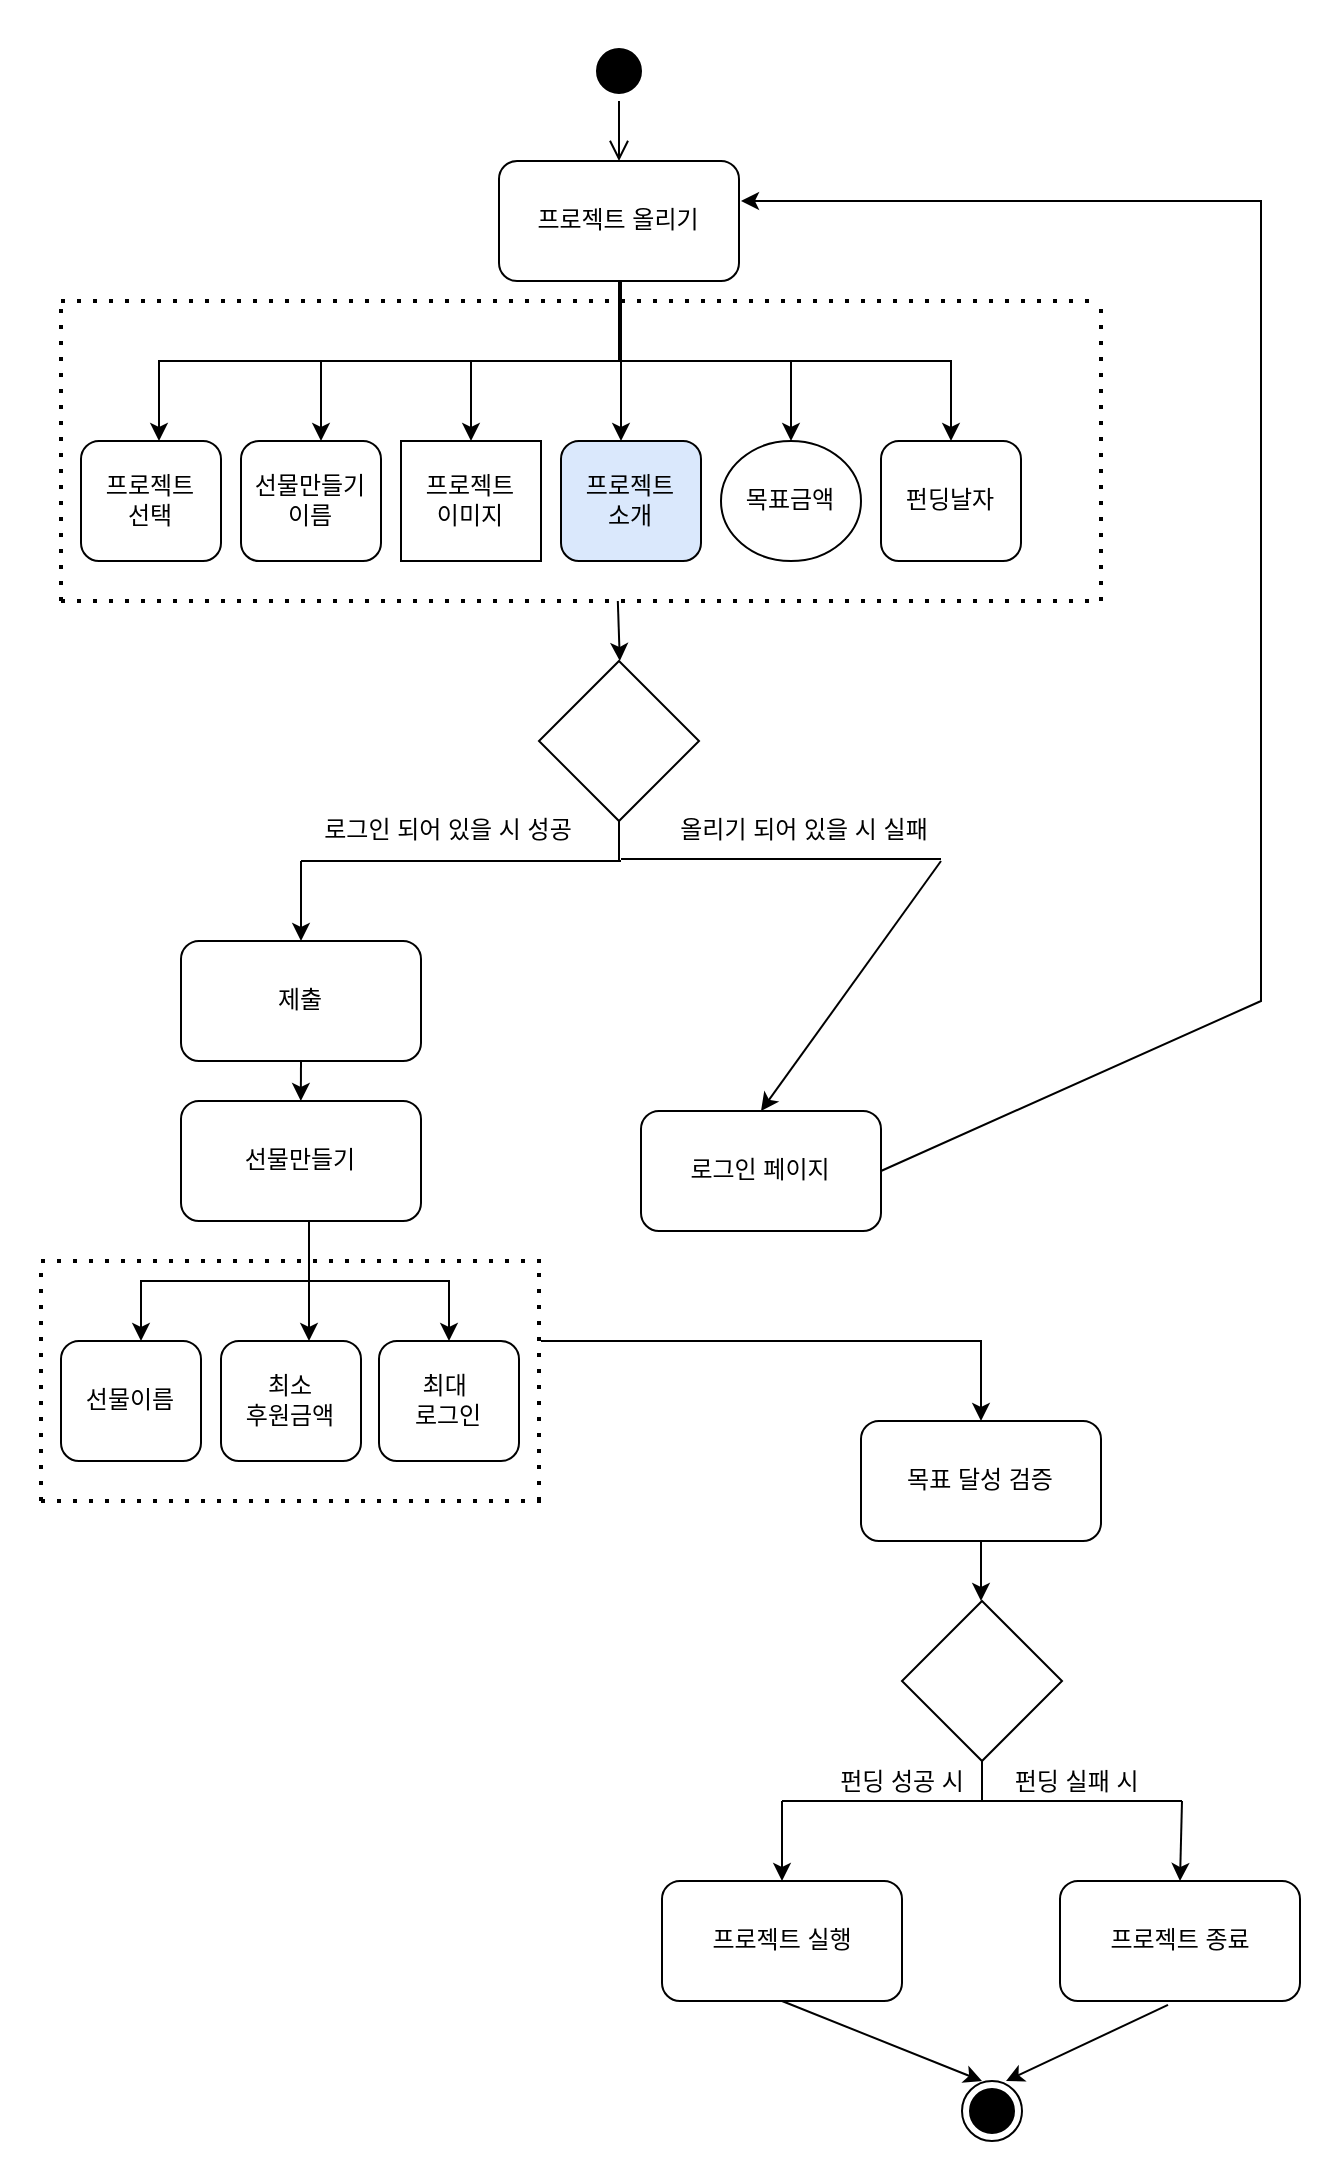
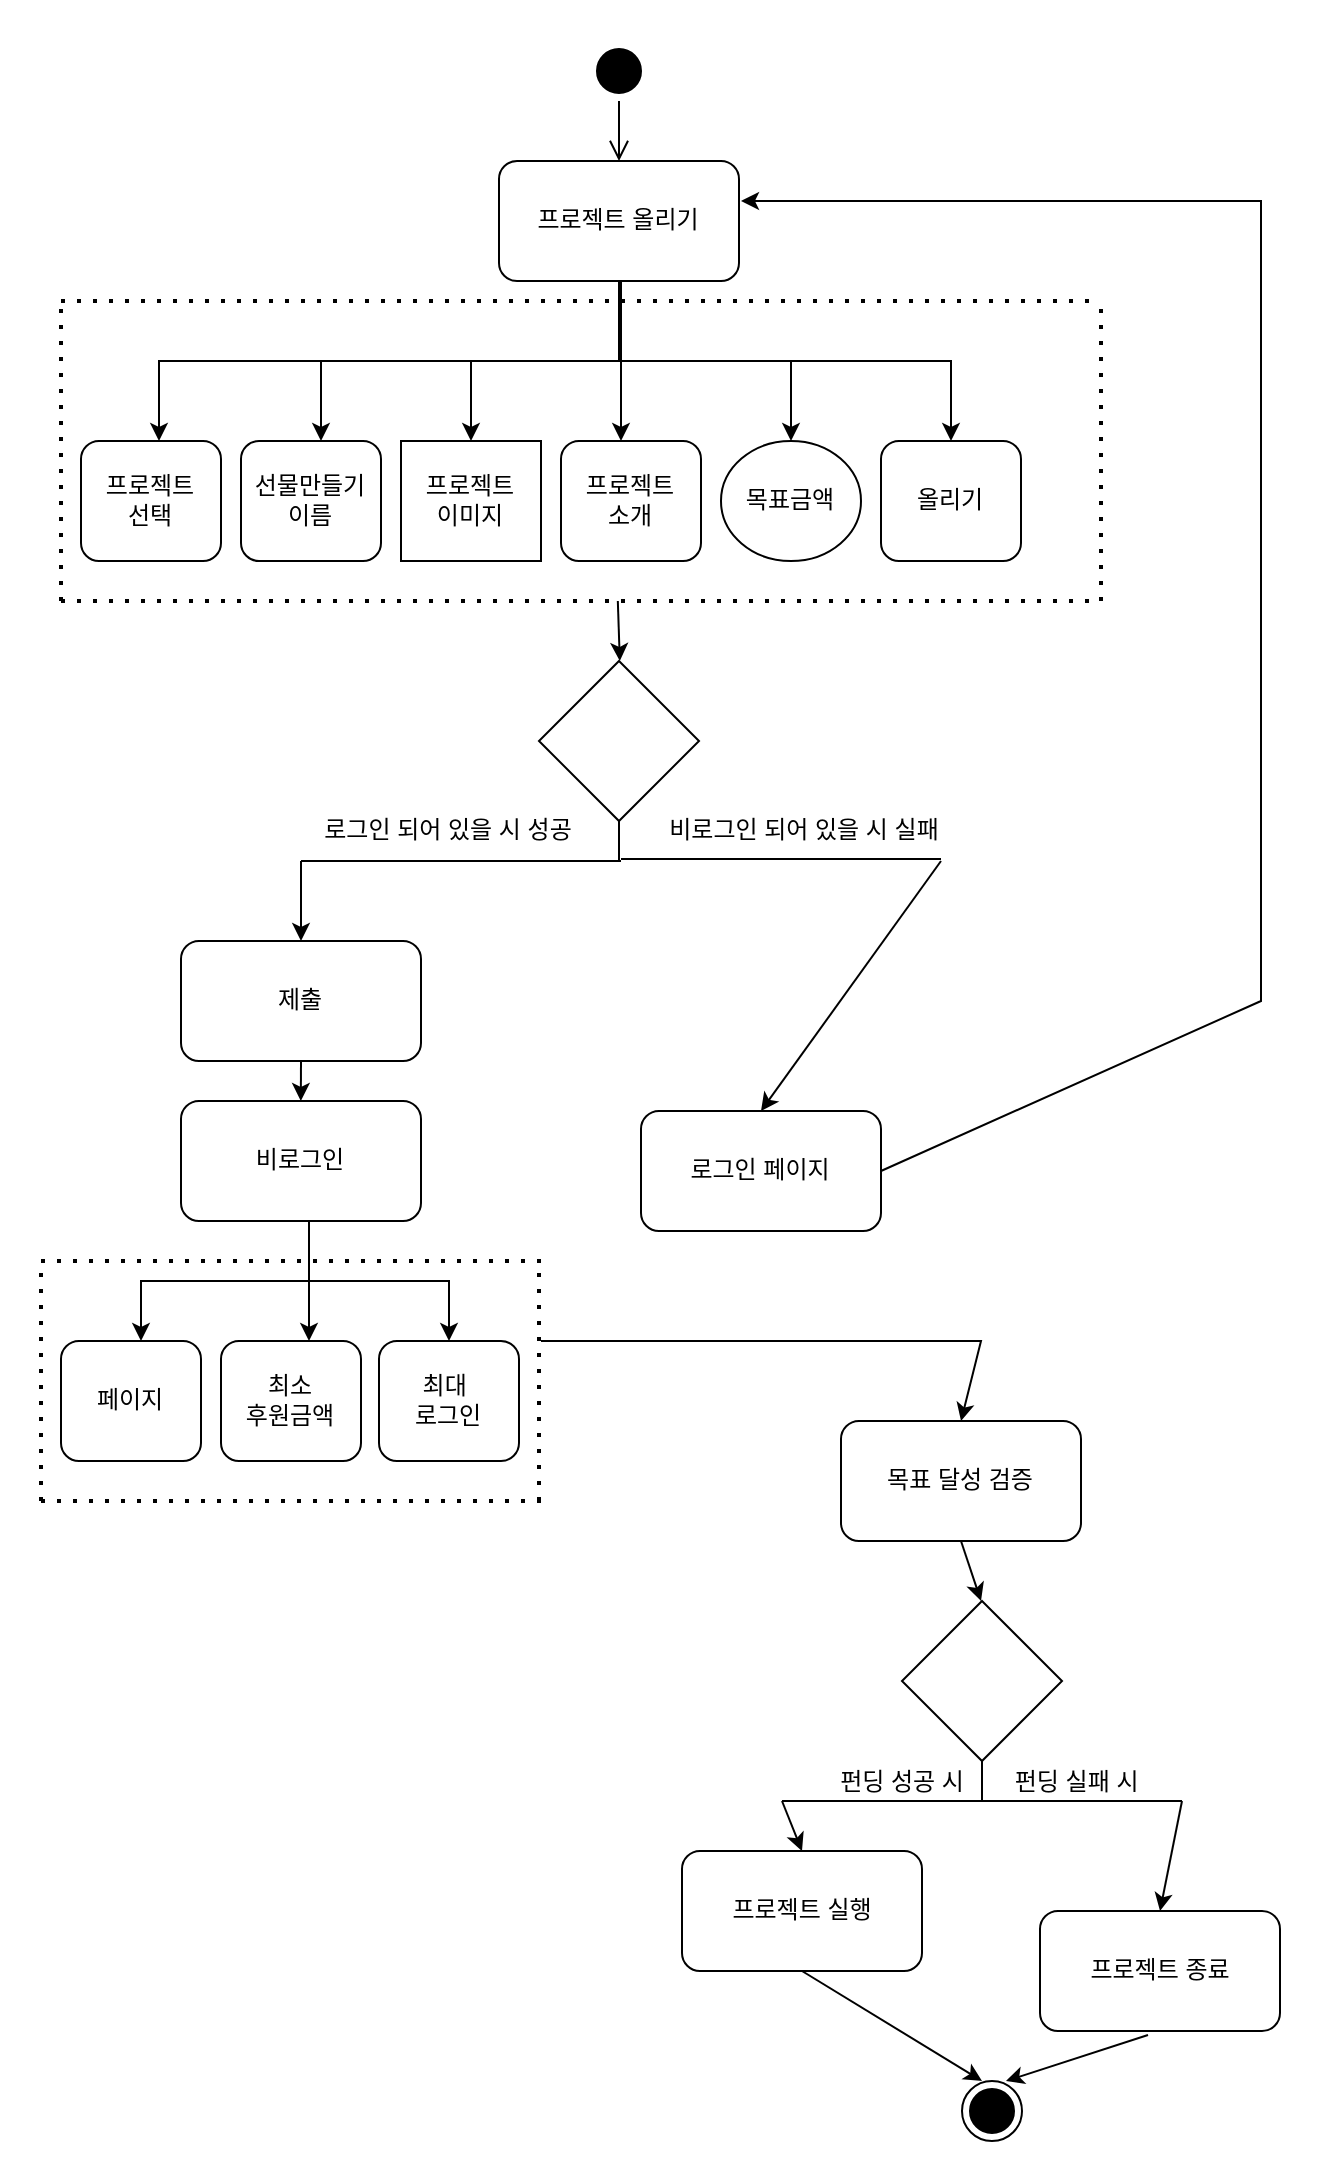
(631, 501) -> (631, 501)
(951, 501) -> (951, 501)
(805, 831) -> (805, 831)
(301, 1161) -> (301, 1161)
(131, 1401) -> (131, 1401)
(981, 1481) -> (961, 1481)
(782, 1941) -> (802, 1911)
(1180, 1941) -> (1160, 1971)
